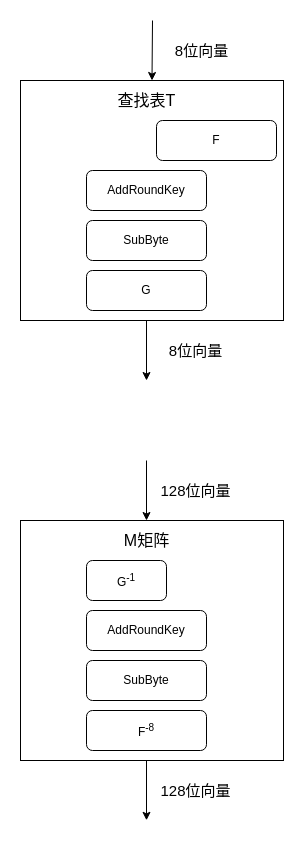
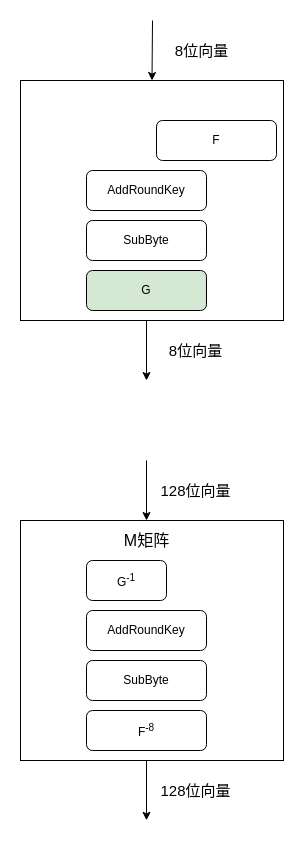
(147, 101) -> none
(147, 291) -> (147, 291)
